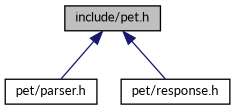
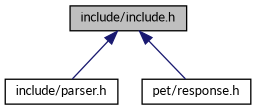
(113, 18) -> (128, 18)
(51, 92) -> (62, 92)
